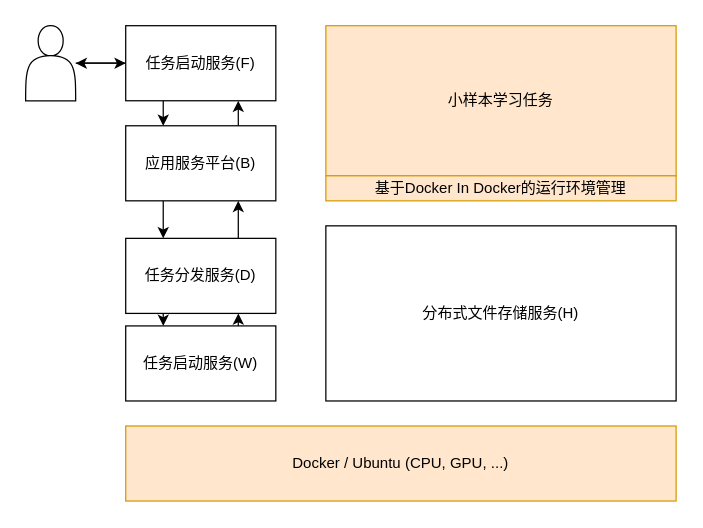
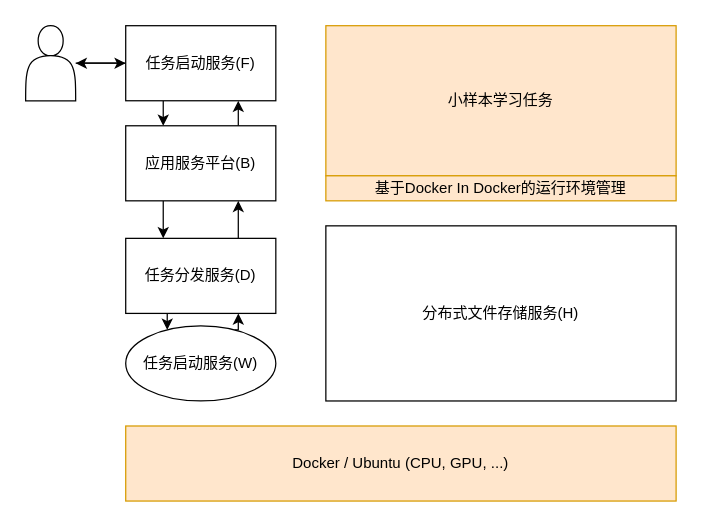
(201, 363) -> (201, 363)
